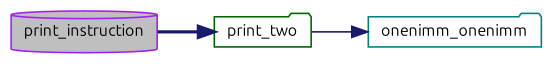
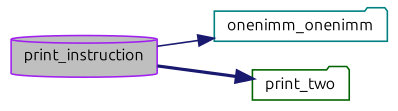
(332, 32) -> (178, 43)
